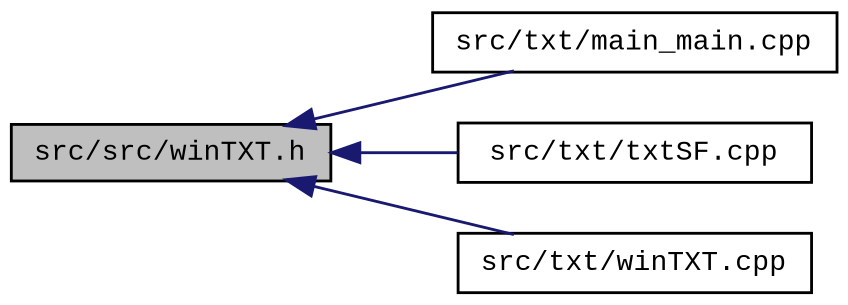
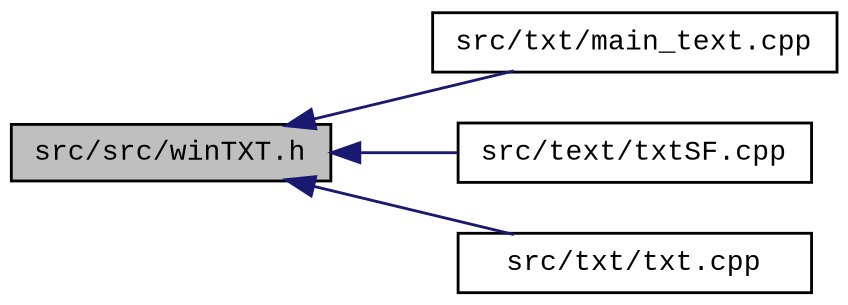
(635, 42) -> (635, 42)
(635, 153) -> (635, 153)
(635, 263) -> (635, 263)
